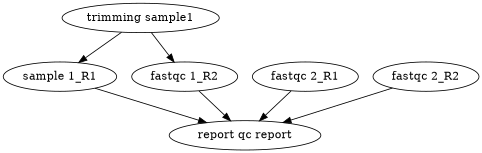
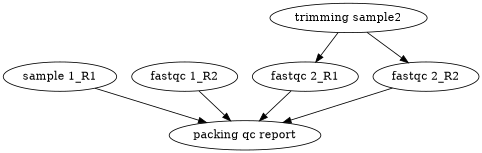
(141, 18) -> none
none -> (349, 18)
(245, 135) -> (245, 135)
